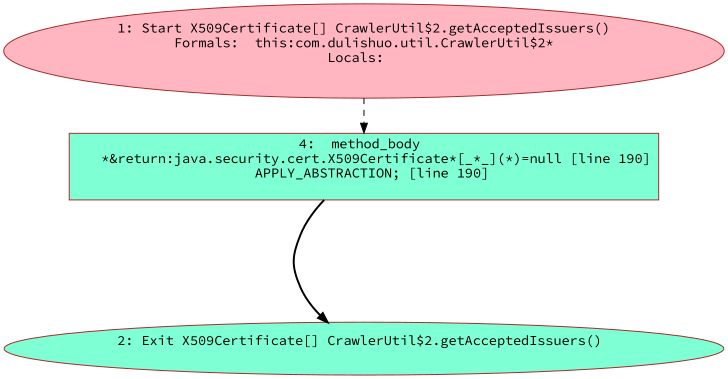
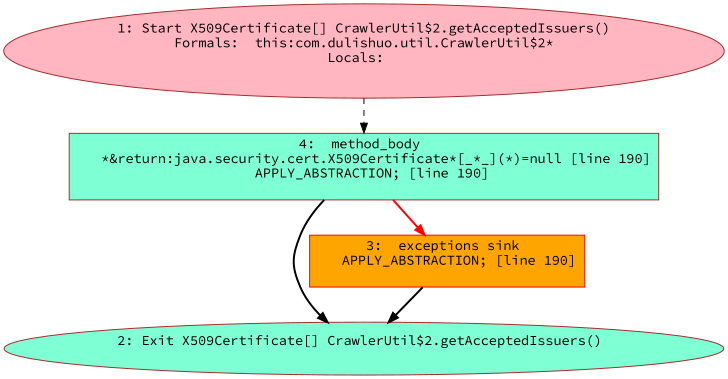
none -> (447, 261)
